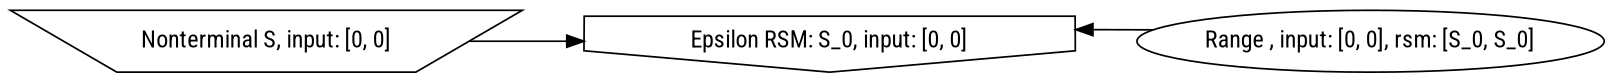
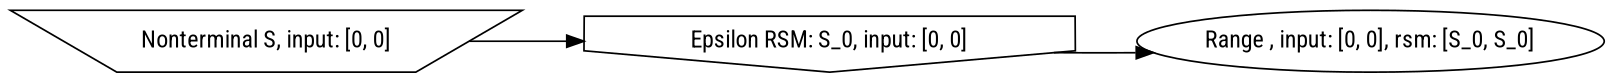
(1123, 30) -> (1095, 53)
